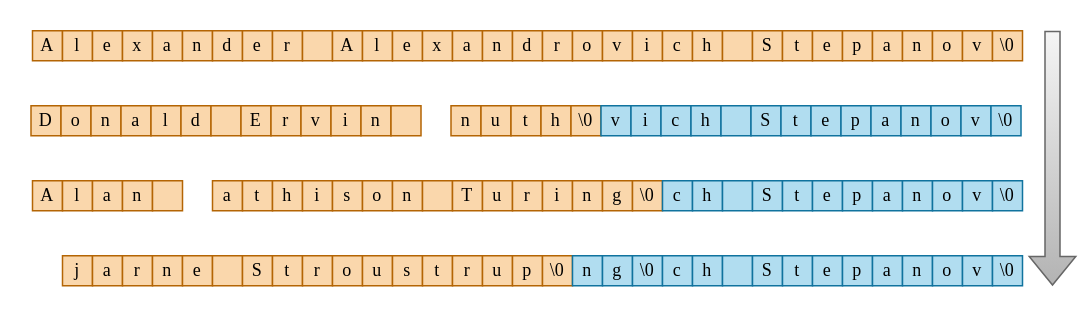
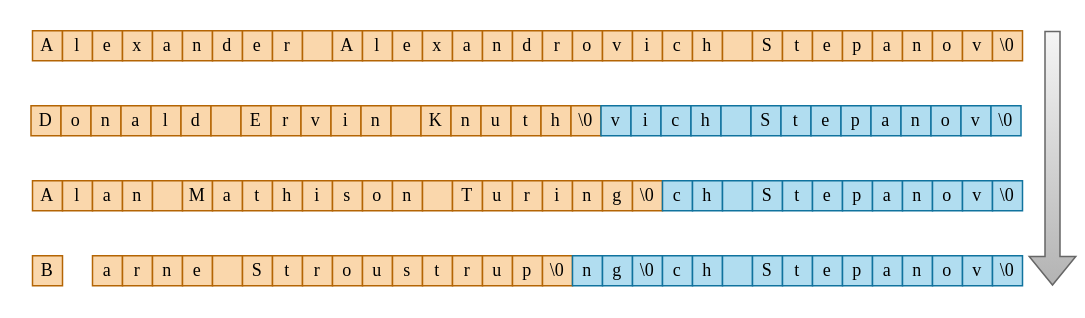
none -> (436, 121)
none -> (197, 196)
none -> (47, 271)
(77, 271) -> none
